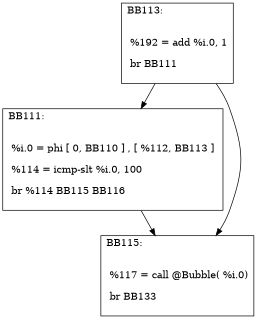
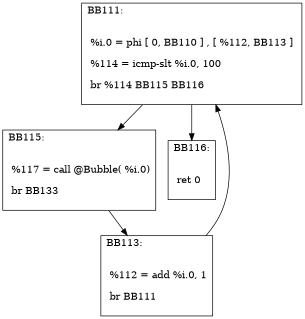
(177, 43) -> (157, 275)
(241, 156) -> (116, 220)
none -> (192, 170)
